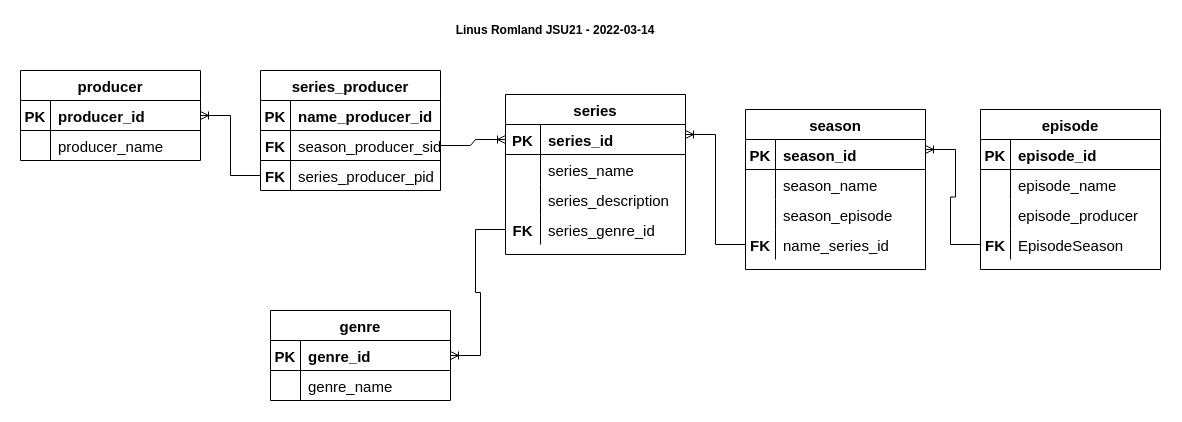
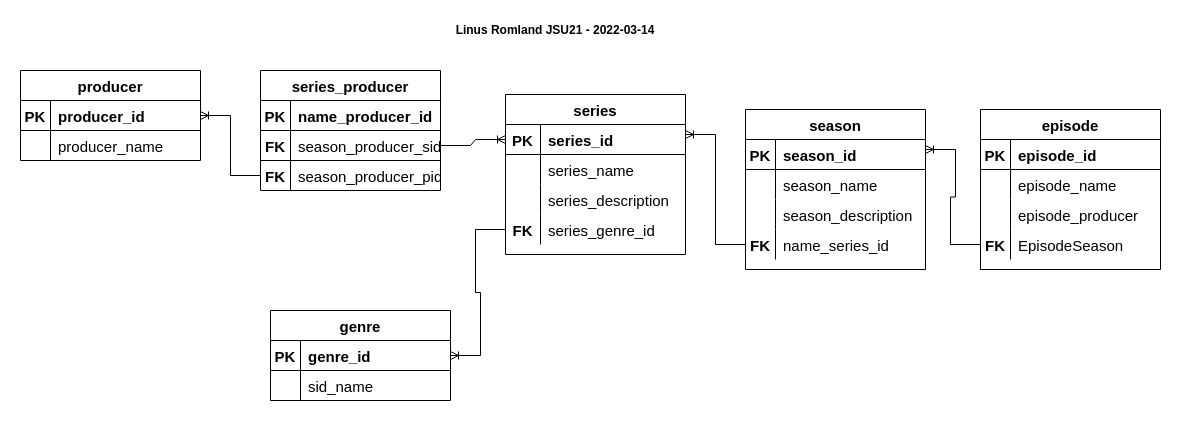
(374, 177) -> (376, 177)
(840, 216) -> (855, 216)
(350, 387) -> (340, 387)
